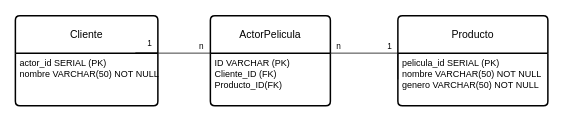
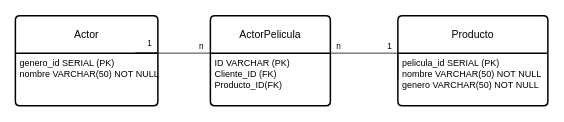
(87, 34) -> (87, 34)
(84, 69) -> (84, 69)
